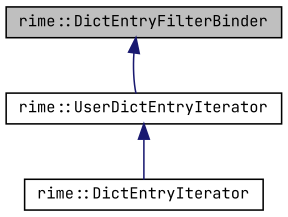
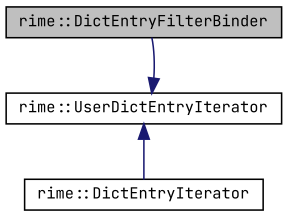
(134, 73) -> (154, 58)
